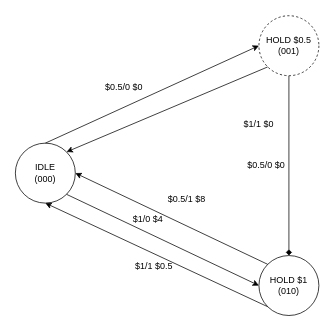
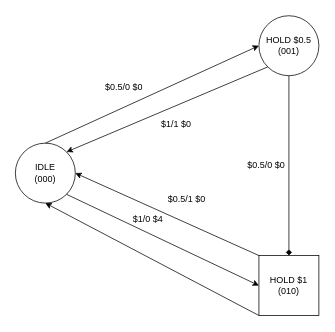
(289, 45) -> (289, 45)
(259, 124) -> (177, 124)
(187, 199) -> (187, 199)
(154, 267) -> none
(289, 285) -> (289, 285)
